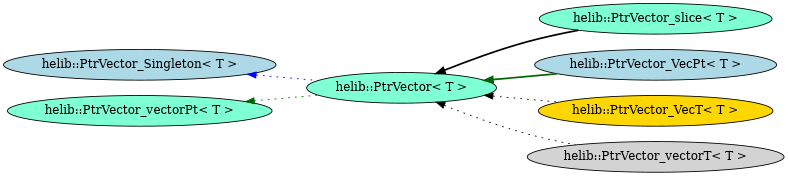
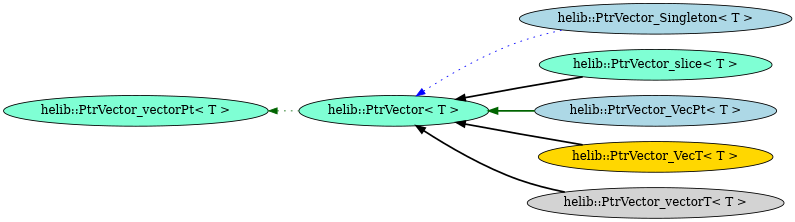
(287, 78) -> (490, 54)
(526, 99) -> (524, 135)
(509, 129) -> (491, 168)
